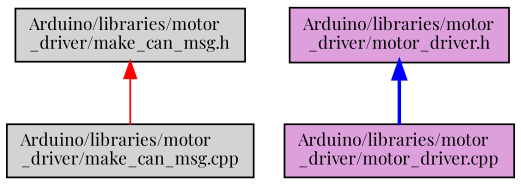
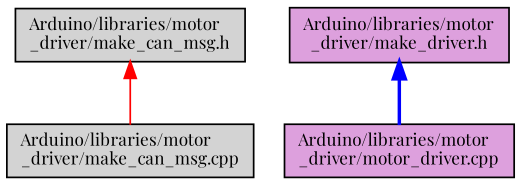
(399, 35) -> (399, 35)
